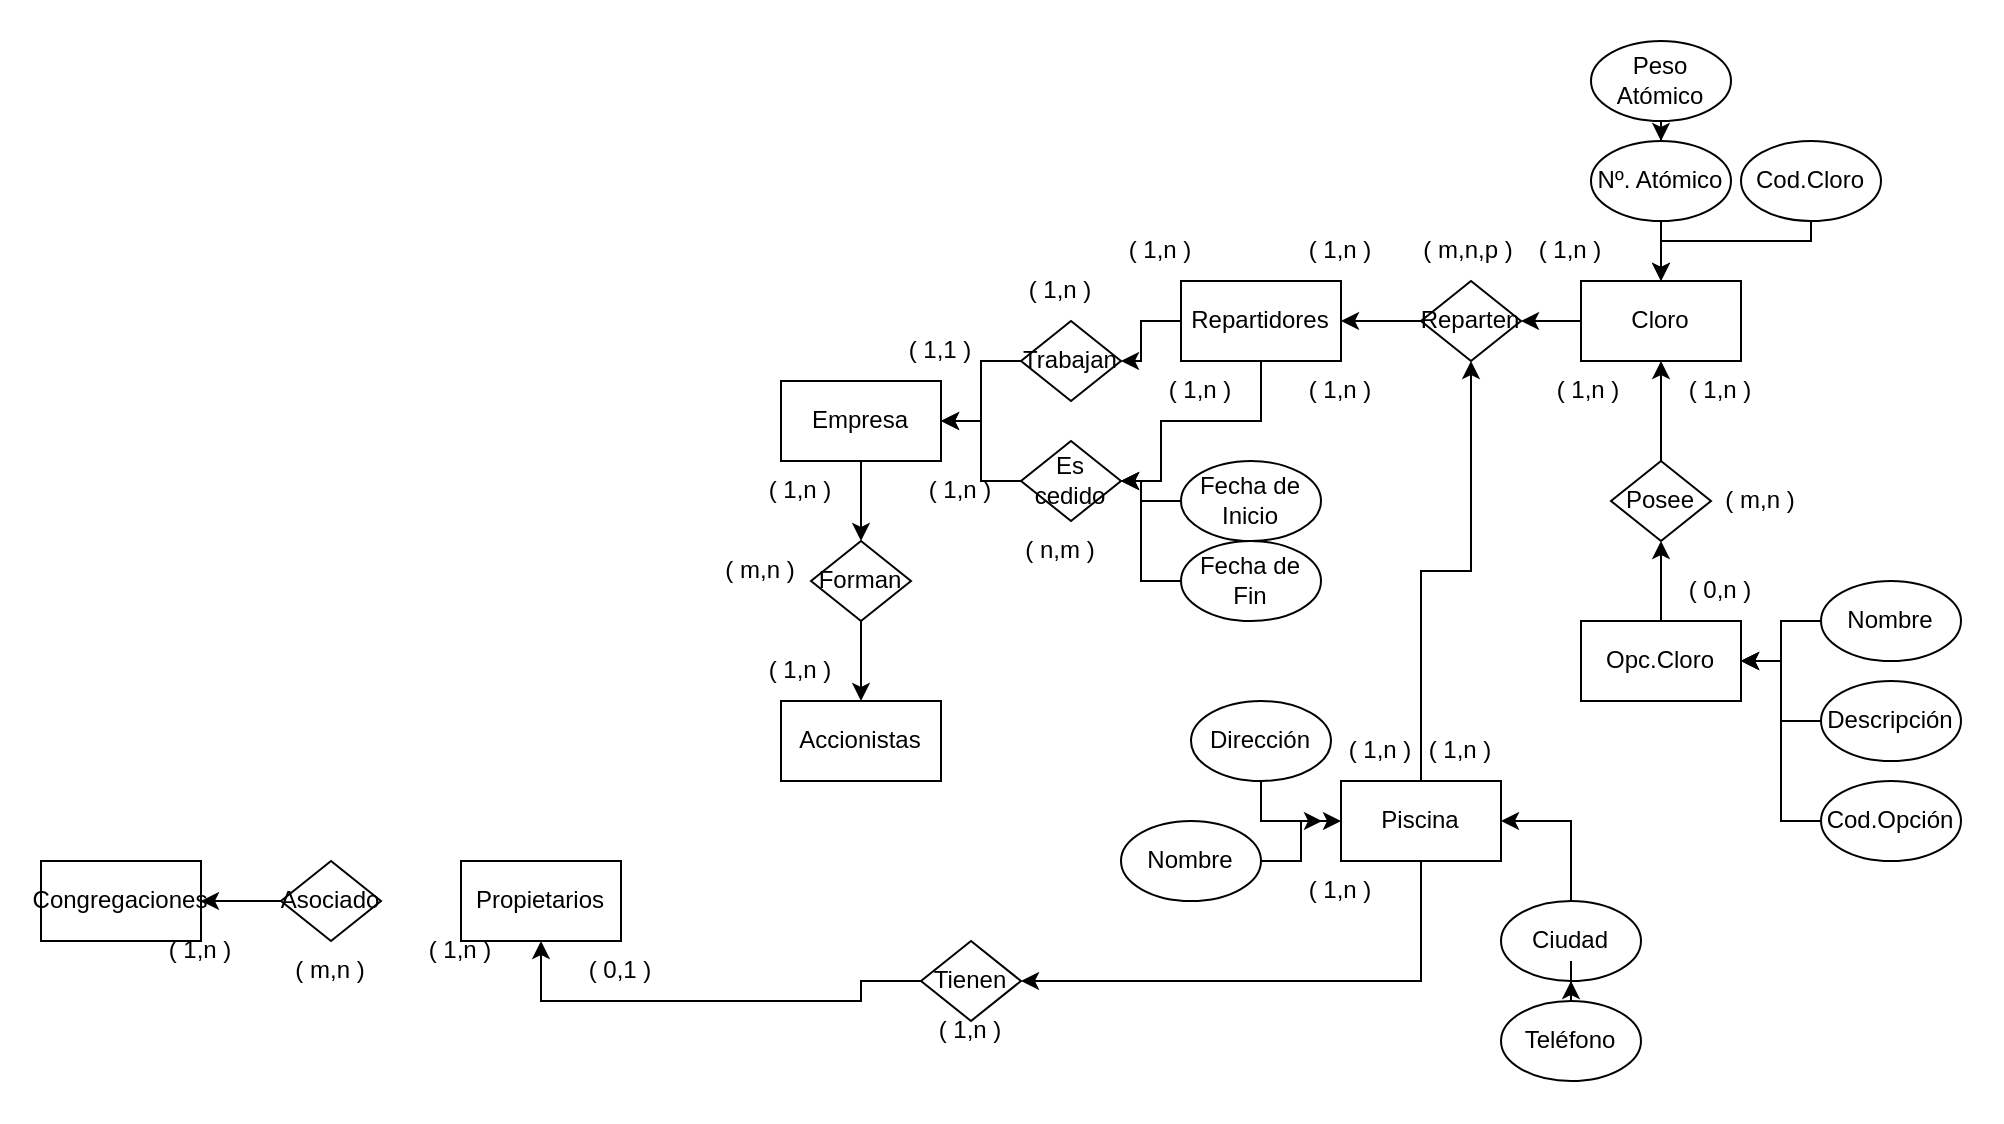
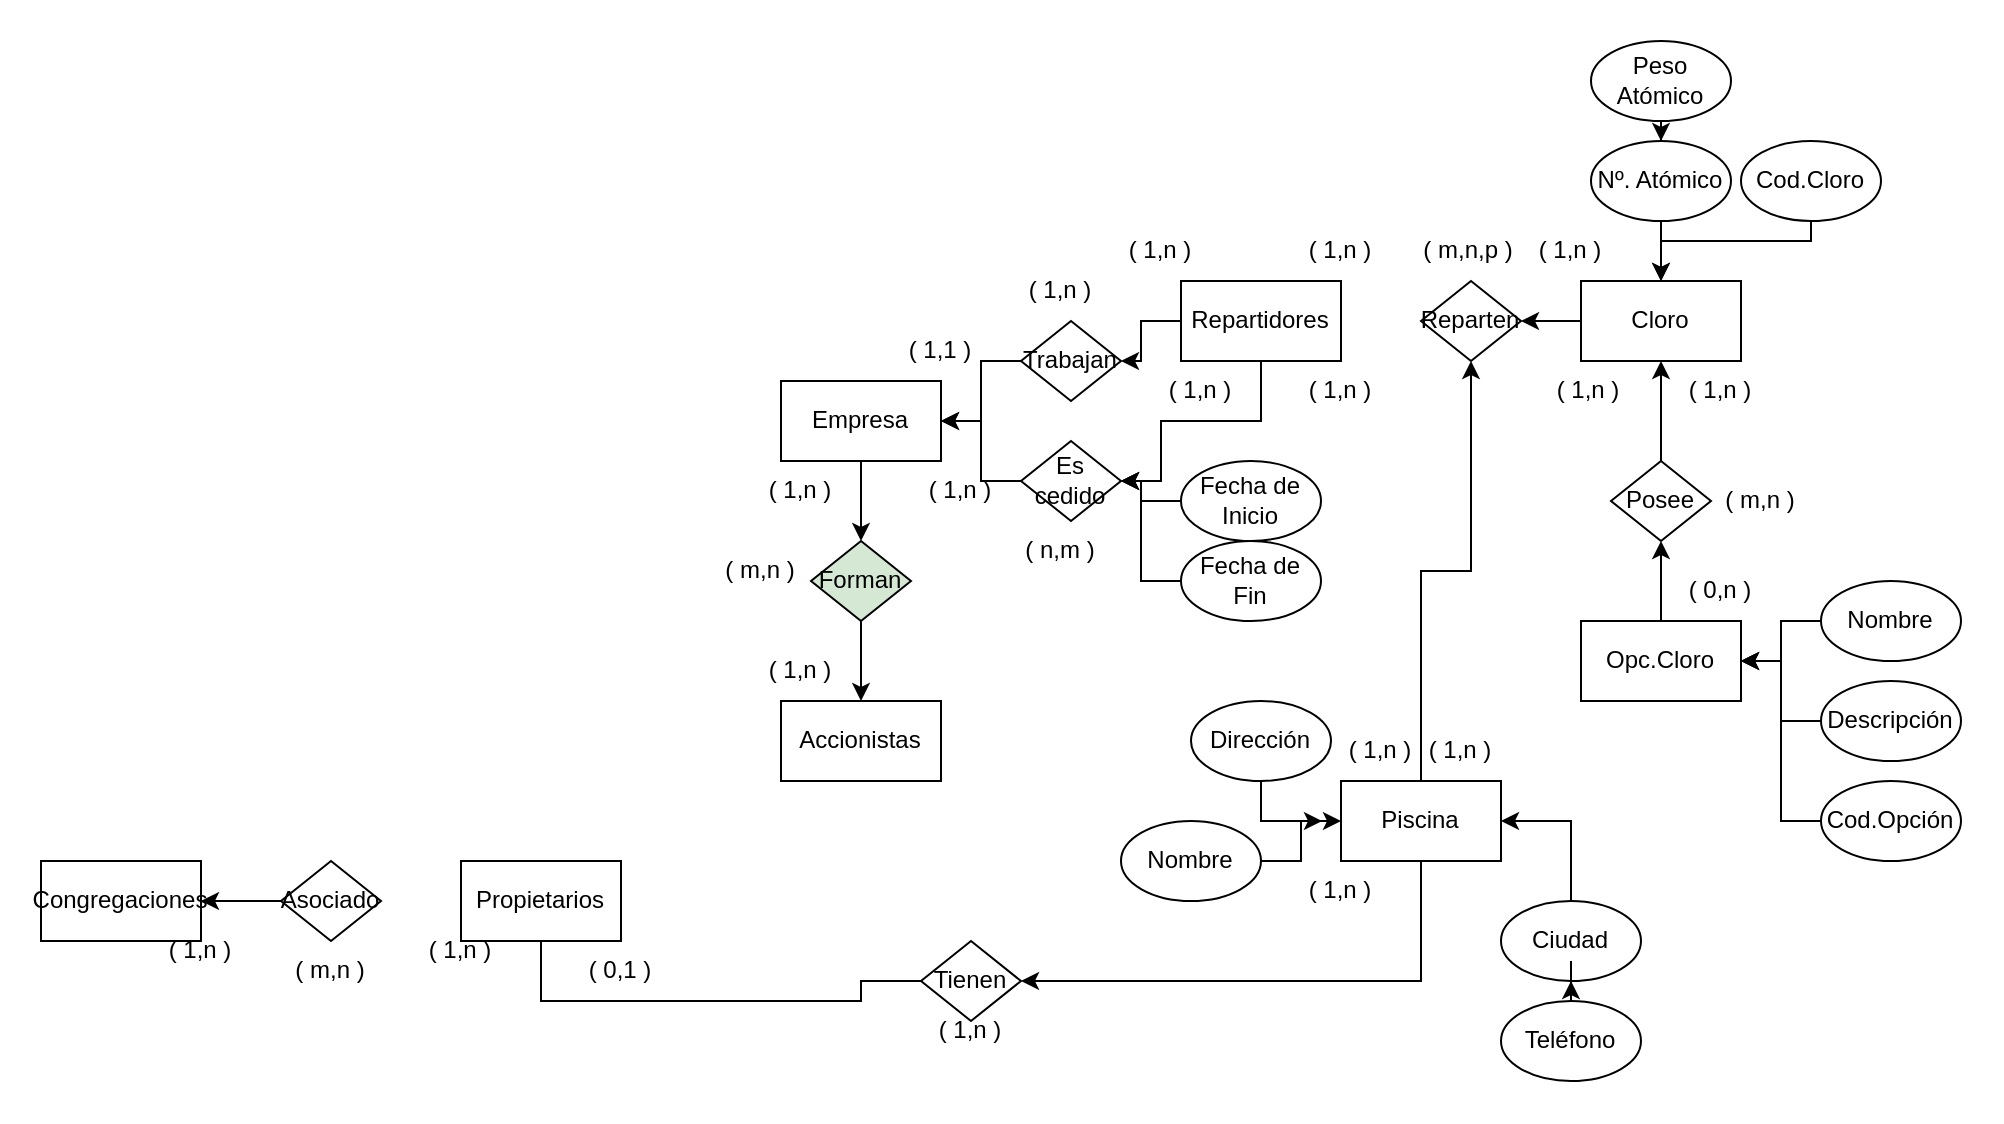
(1388, 321) -> none
(861, 581) -> (861, 581)
(541, 956) -> (541, 950)
